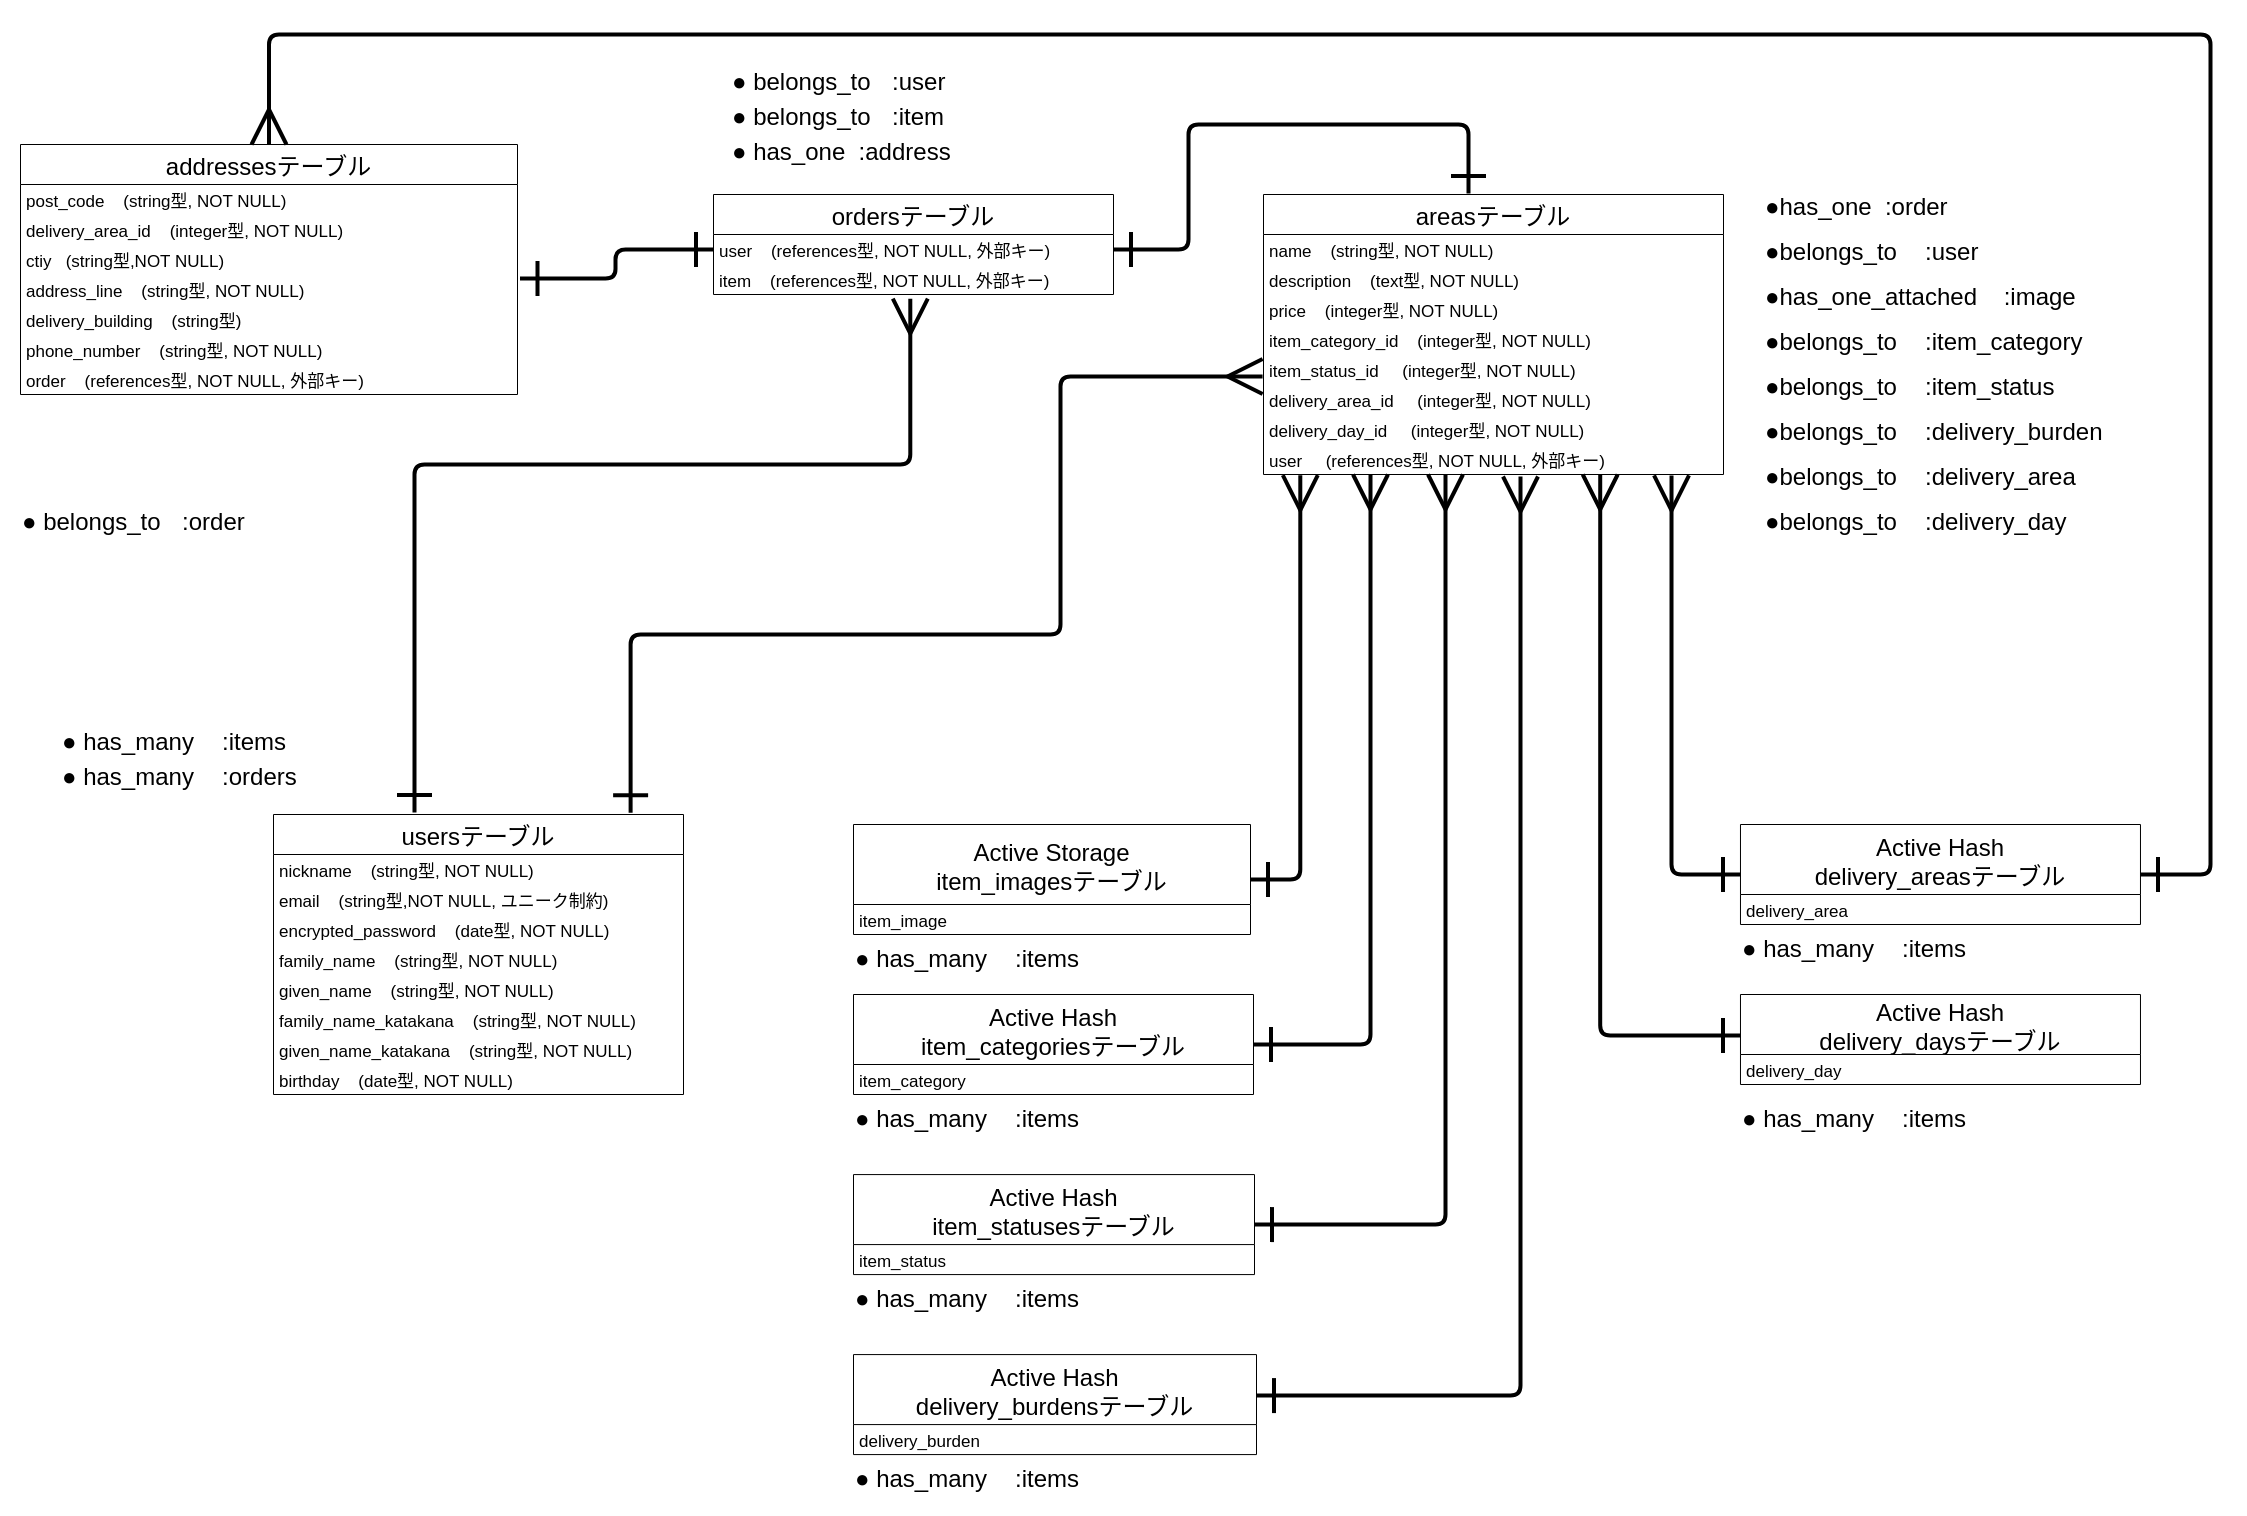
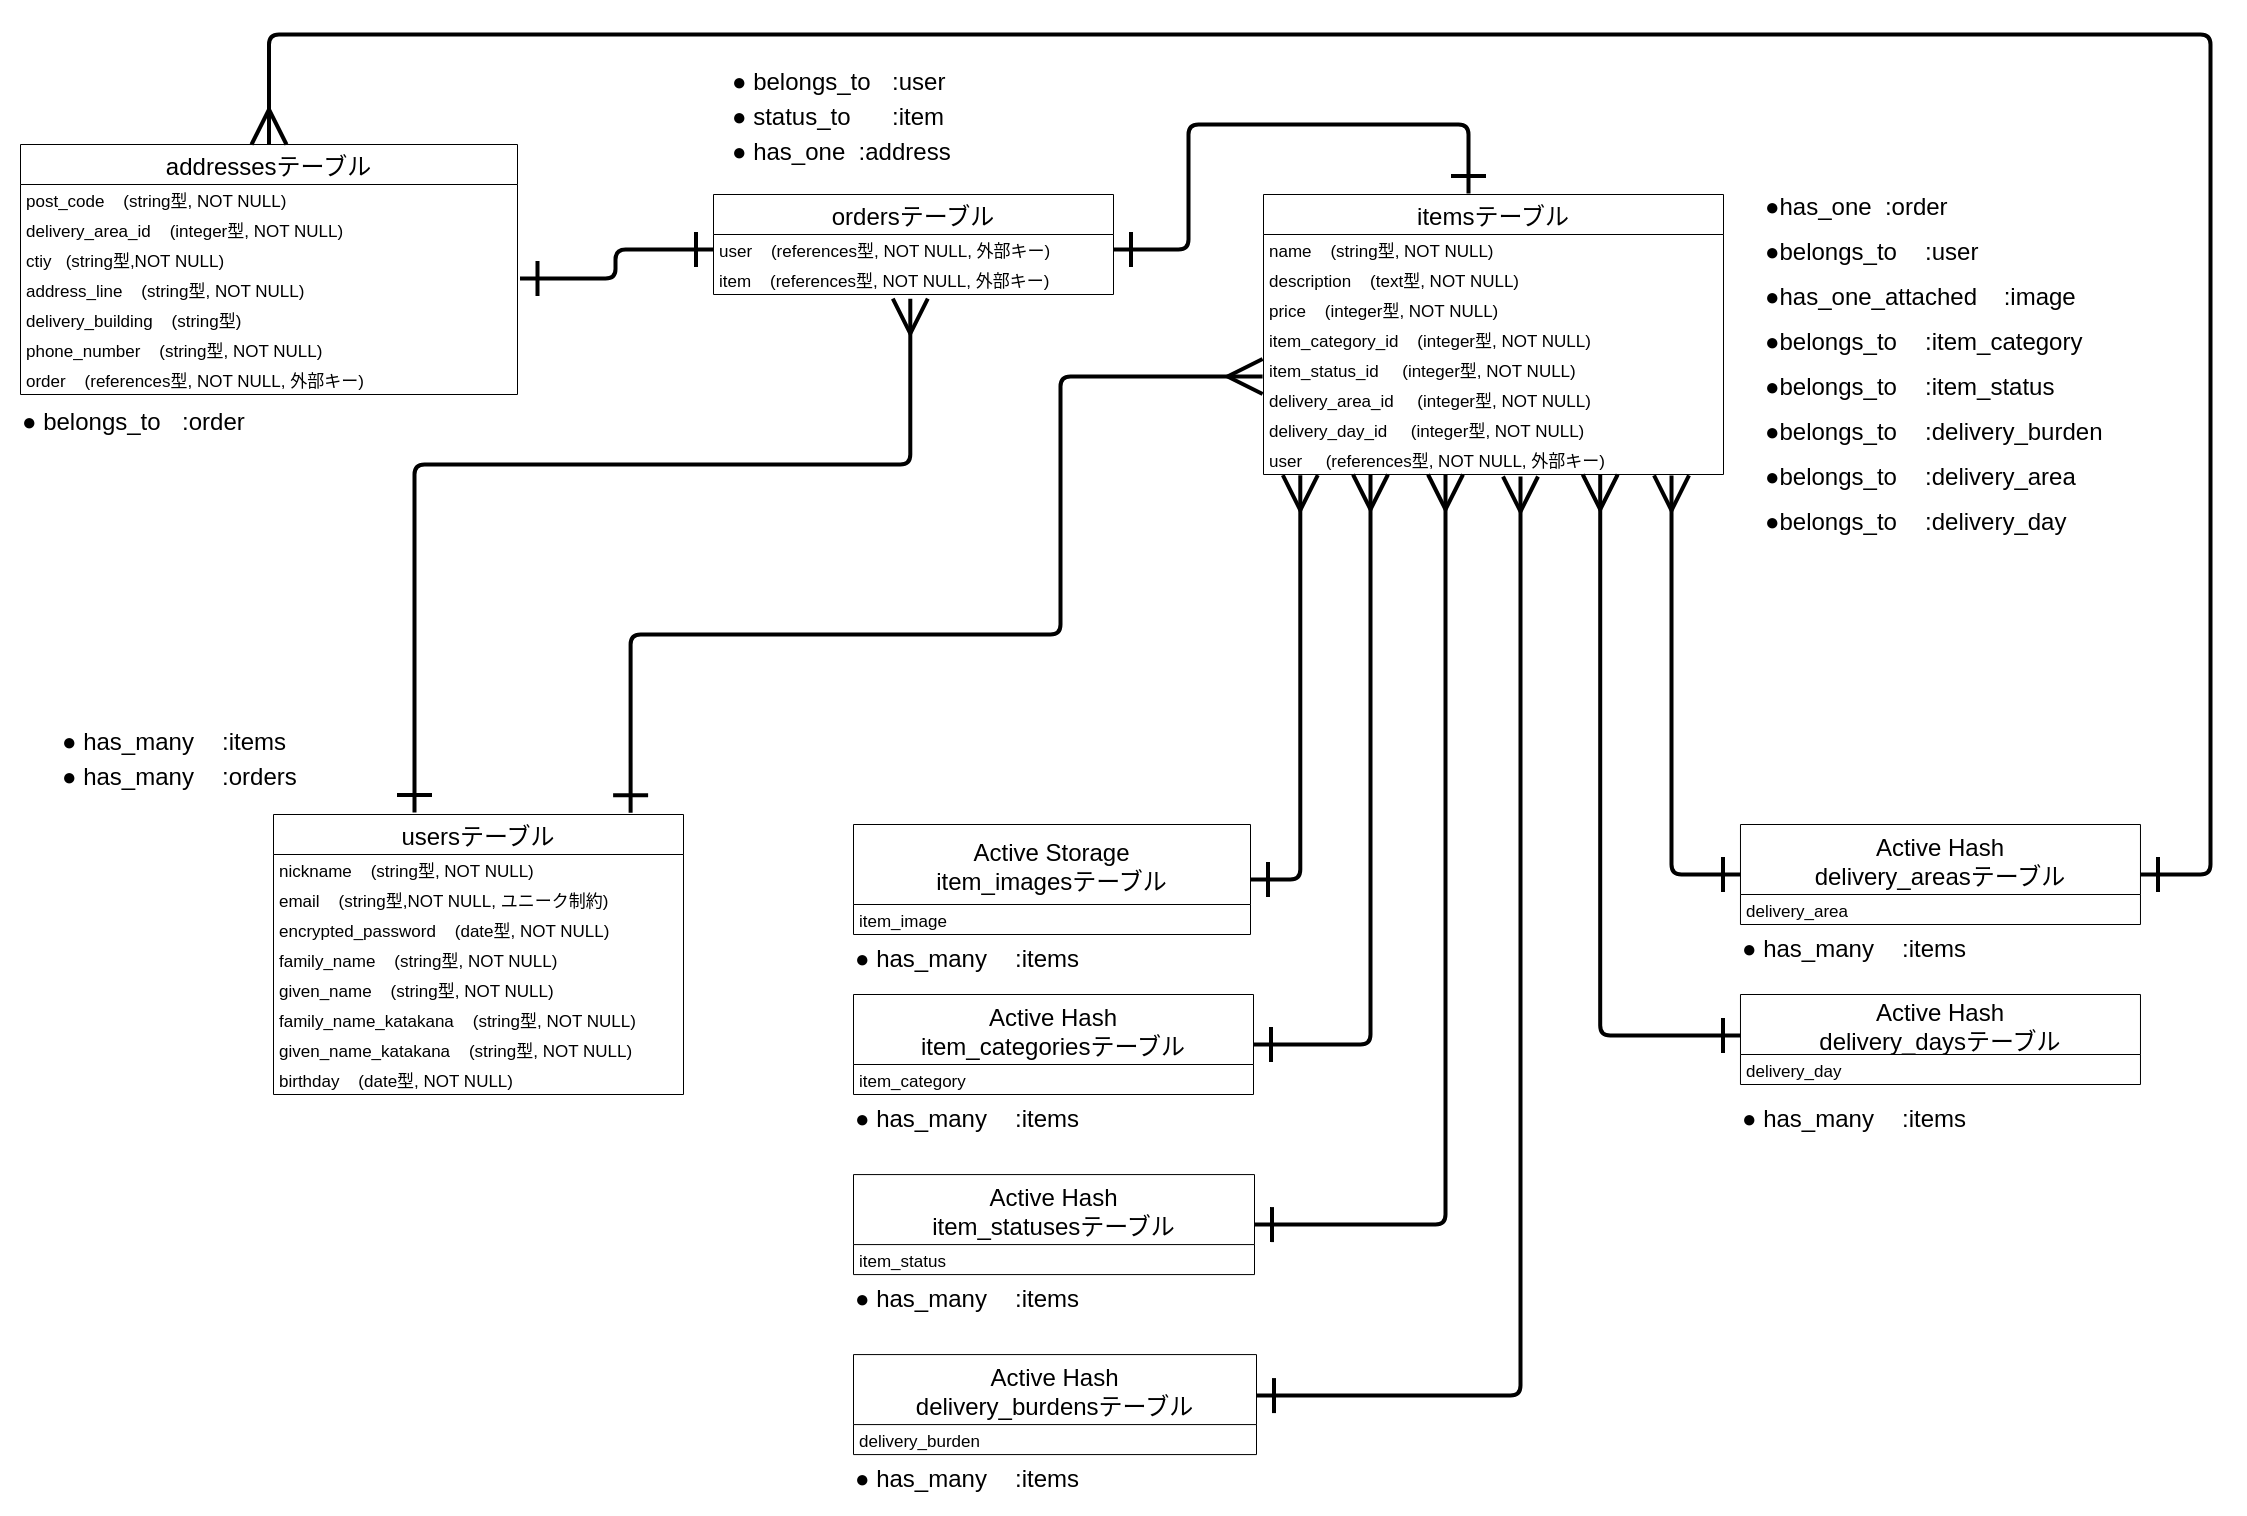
(841, 118) -> (837, 118)
(1493, 217) -> (1493, 217)
(171, 522) -> (171, 422)
